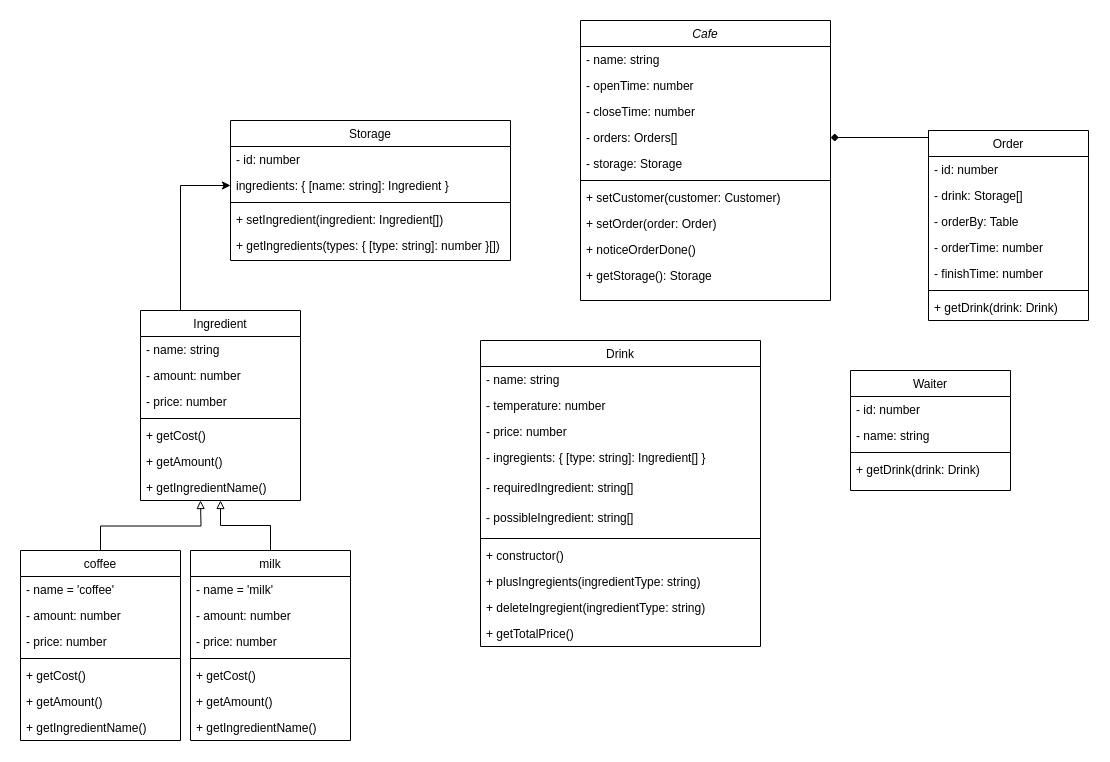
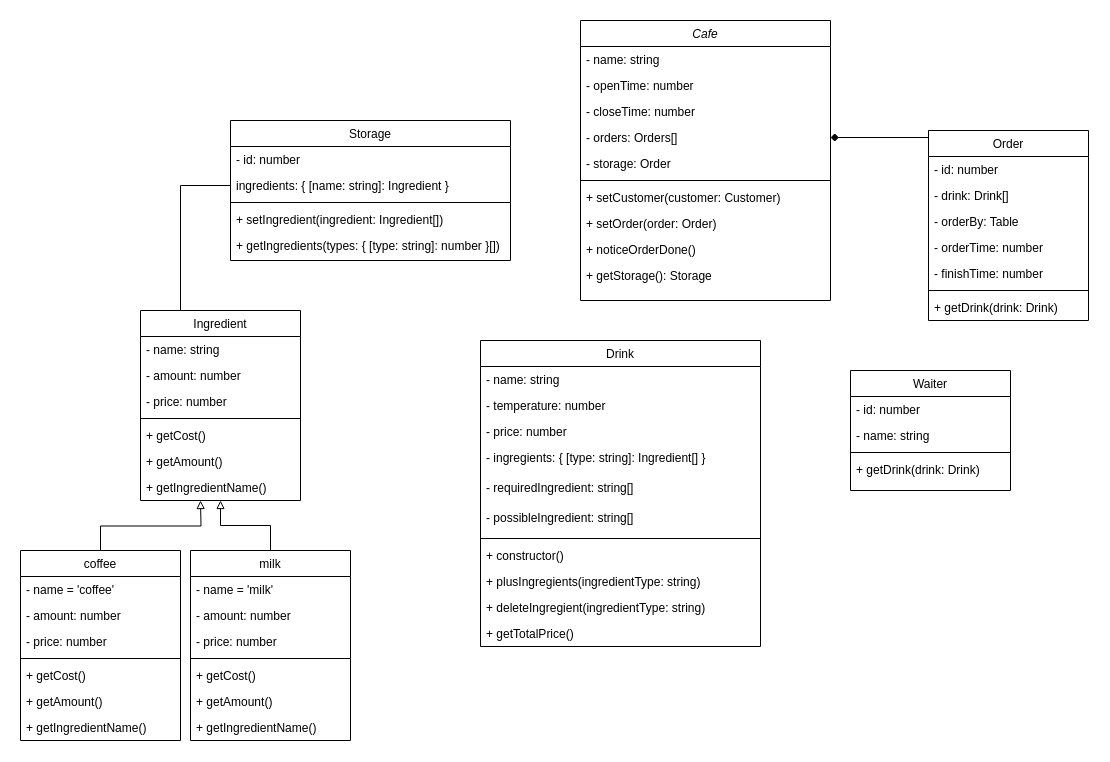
(642, 164) -> (635, 164)
(222, 186) -> (224, 186)
(988, 196) -> (980, 196)
